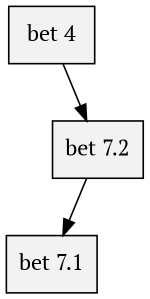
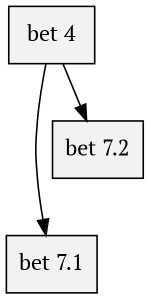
(78, 200) -> (36, 142)
